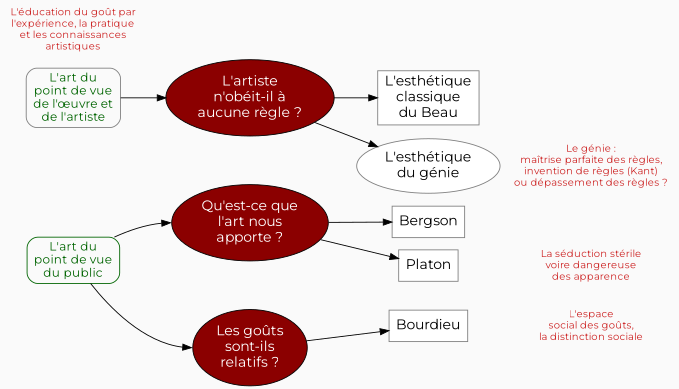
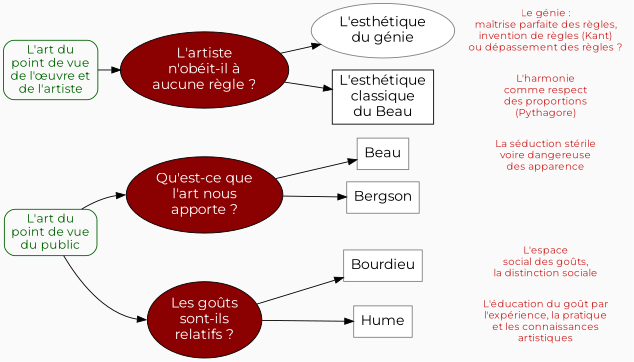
none -> (546, 96)
(73, 98) -> (51, 70)
(428, 98) -> (383, 97)
(428, 266) -> (383, 154)
none -> (383, 322)
